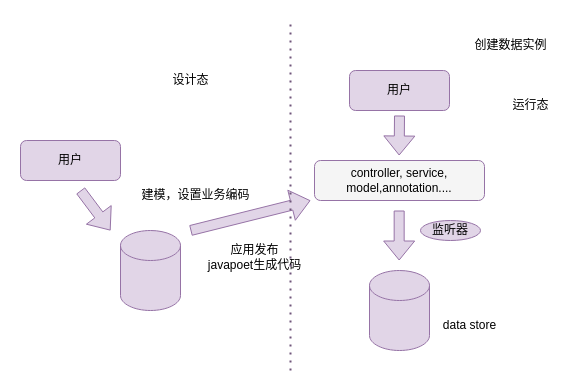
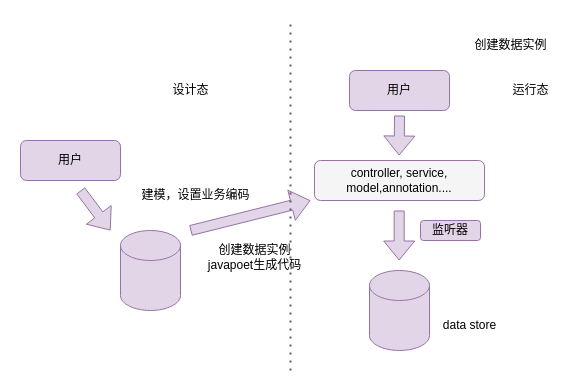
(191, 81) -> (191, 91)
(531, 106) -> (531, 91)
(451, 231) -> (451, 231)
(255, 251) -> (255, 251)
